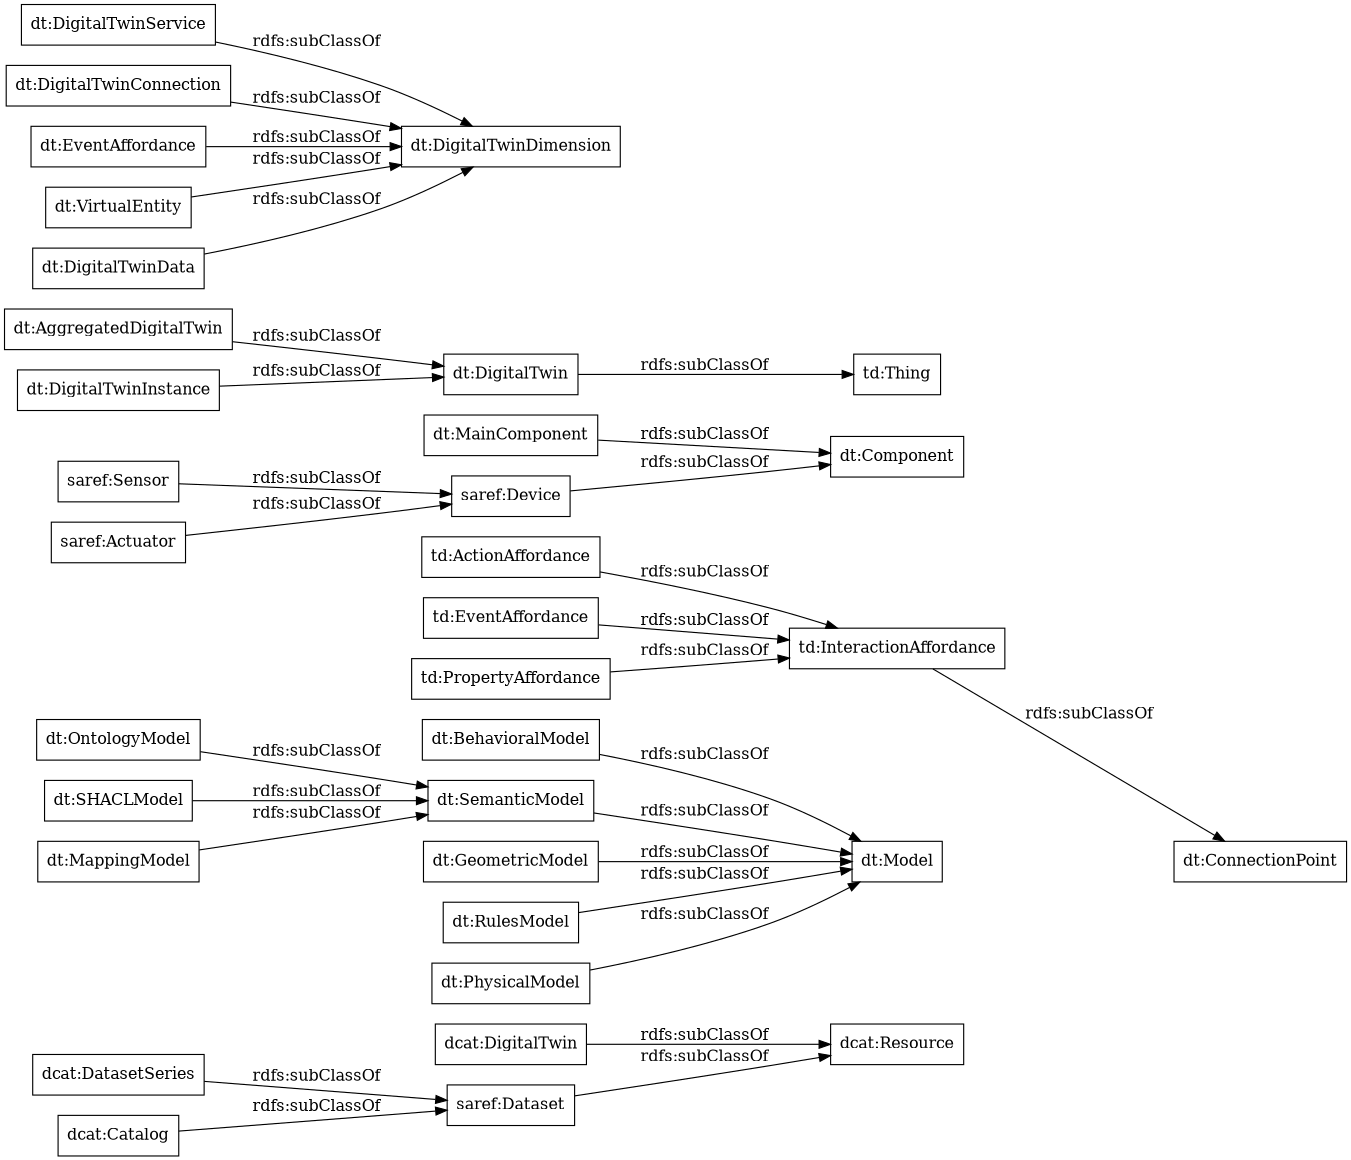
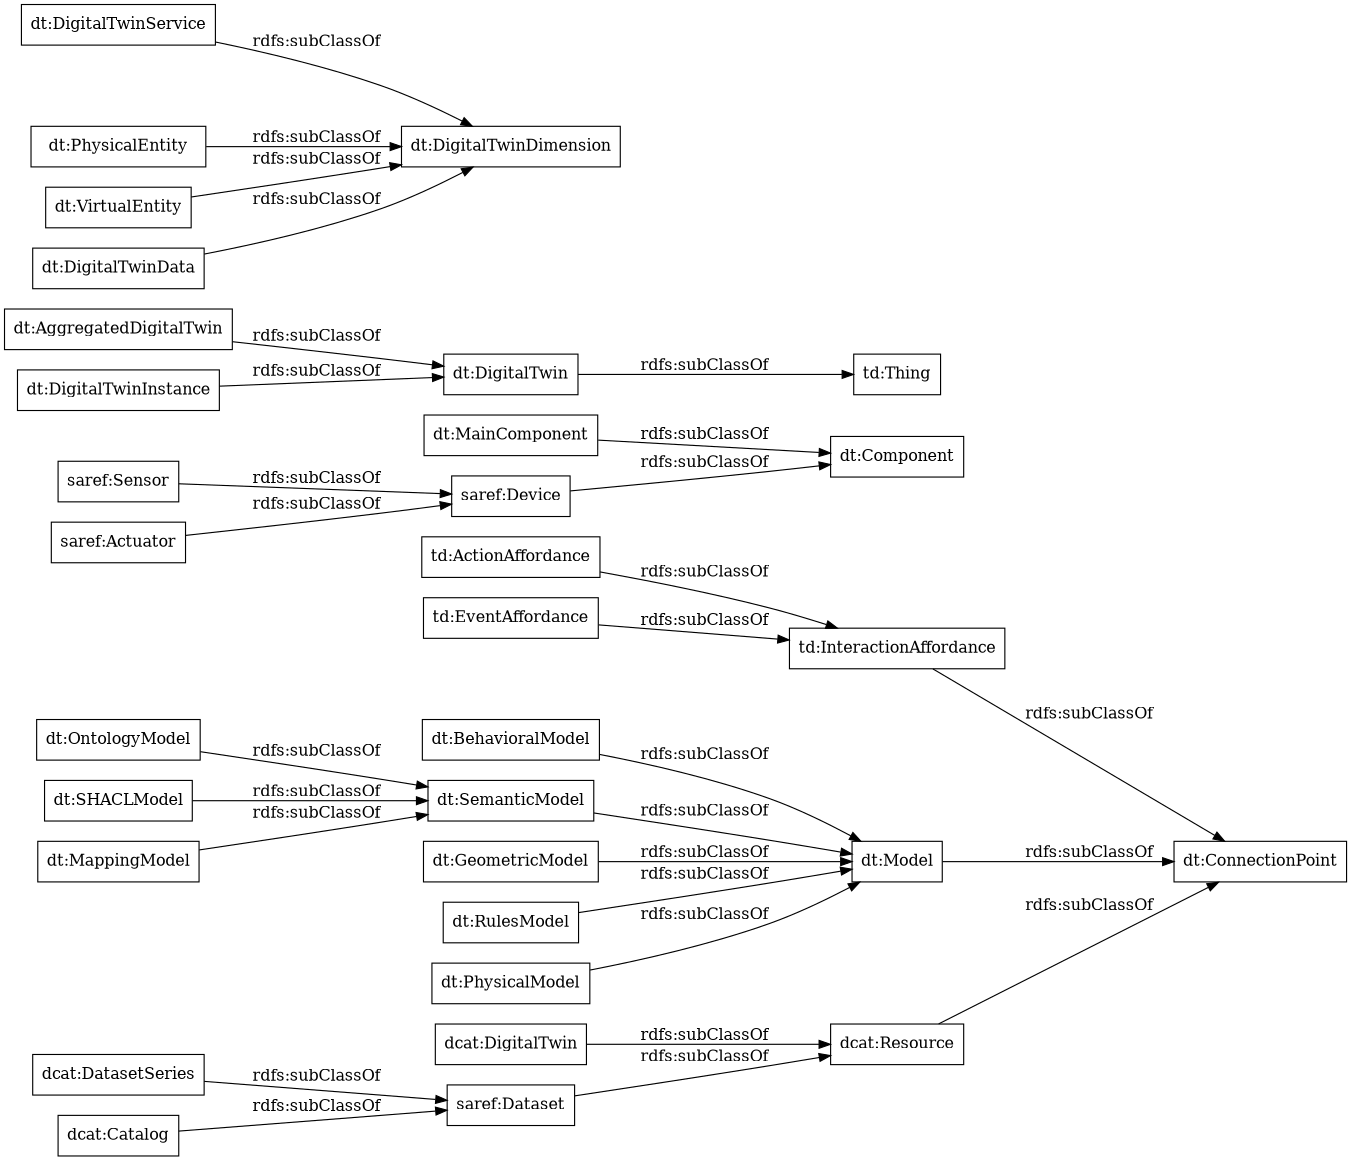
(118, 86) -> none
(118, 147) -> (118, 147)
(511, 679) -> none
none -> (1052, 862)
none -> (1073, 956)
